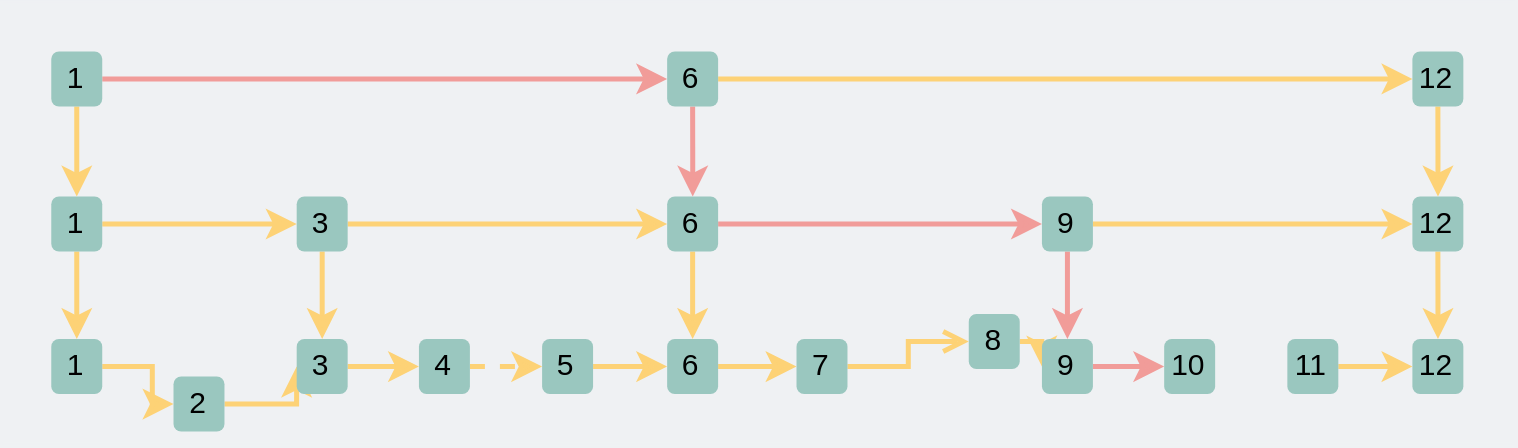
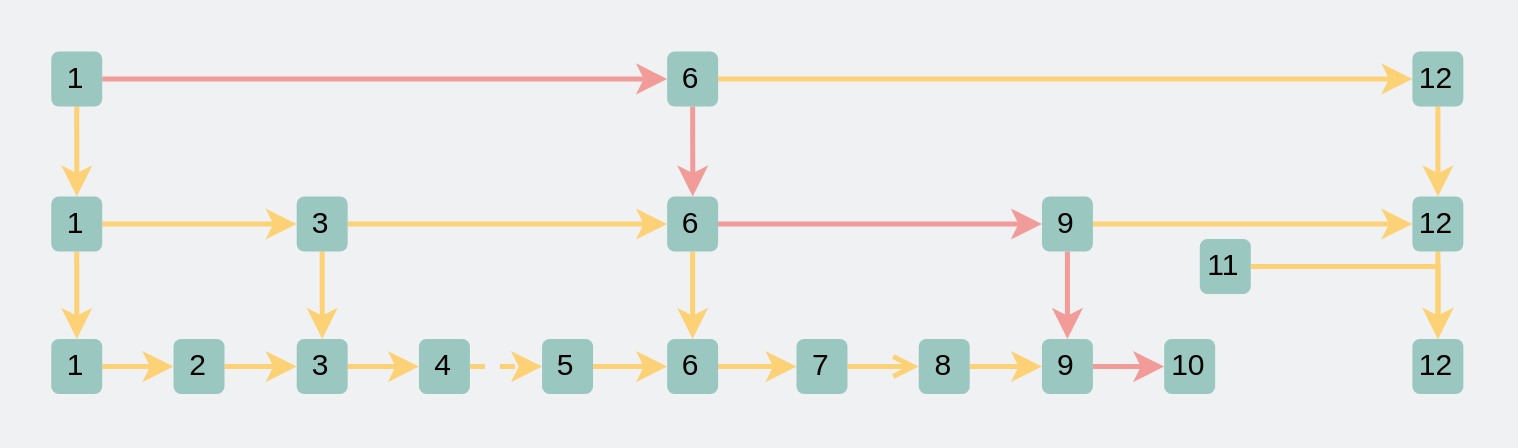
(994, 341) -> (944, 366)
(1312, 366) -> (1225, 266)
(199, 404) -> (199, 366)
